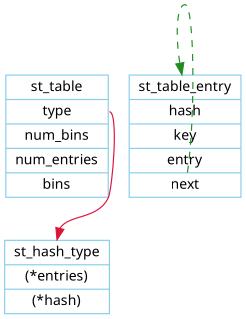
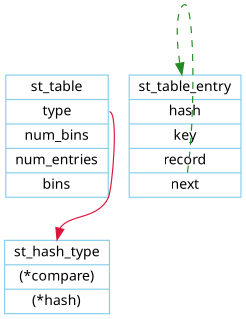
(185, 160) -> (185, 160)
(57, 276) -> (57, 276)
